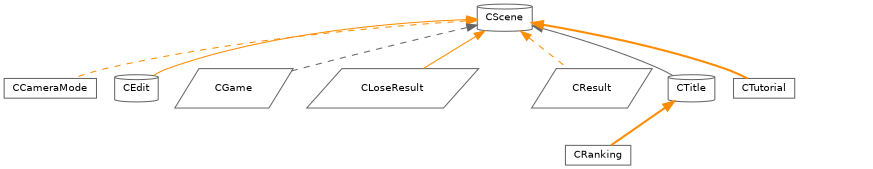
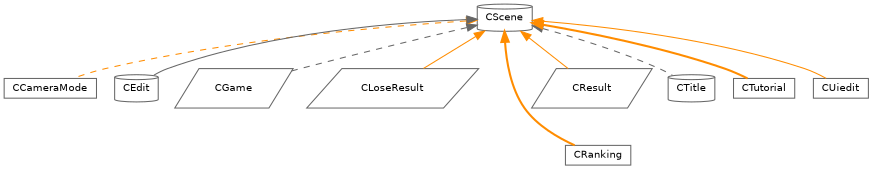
(308, 35) -> (308, 35)
(609, 49) -> (609, 49)
(549, 53) -> (549, 53)
none -> (841, 88)
(638, 126) -> (523, 105)
